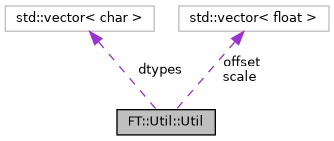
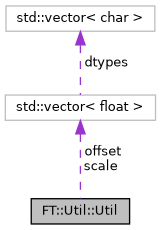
(127, 76) -> (80, 70)
